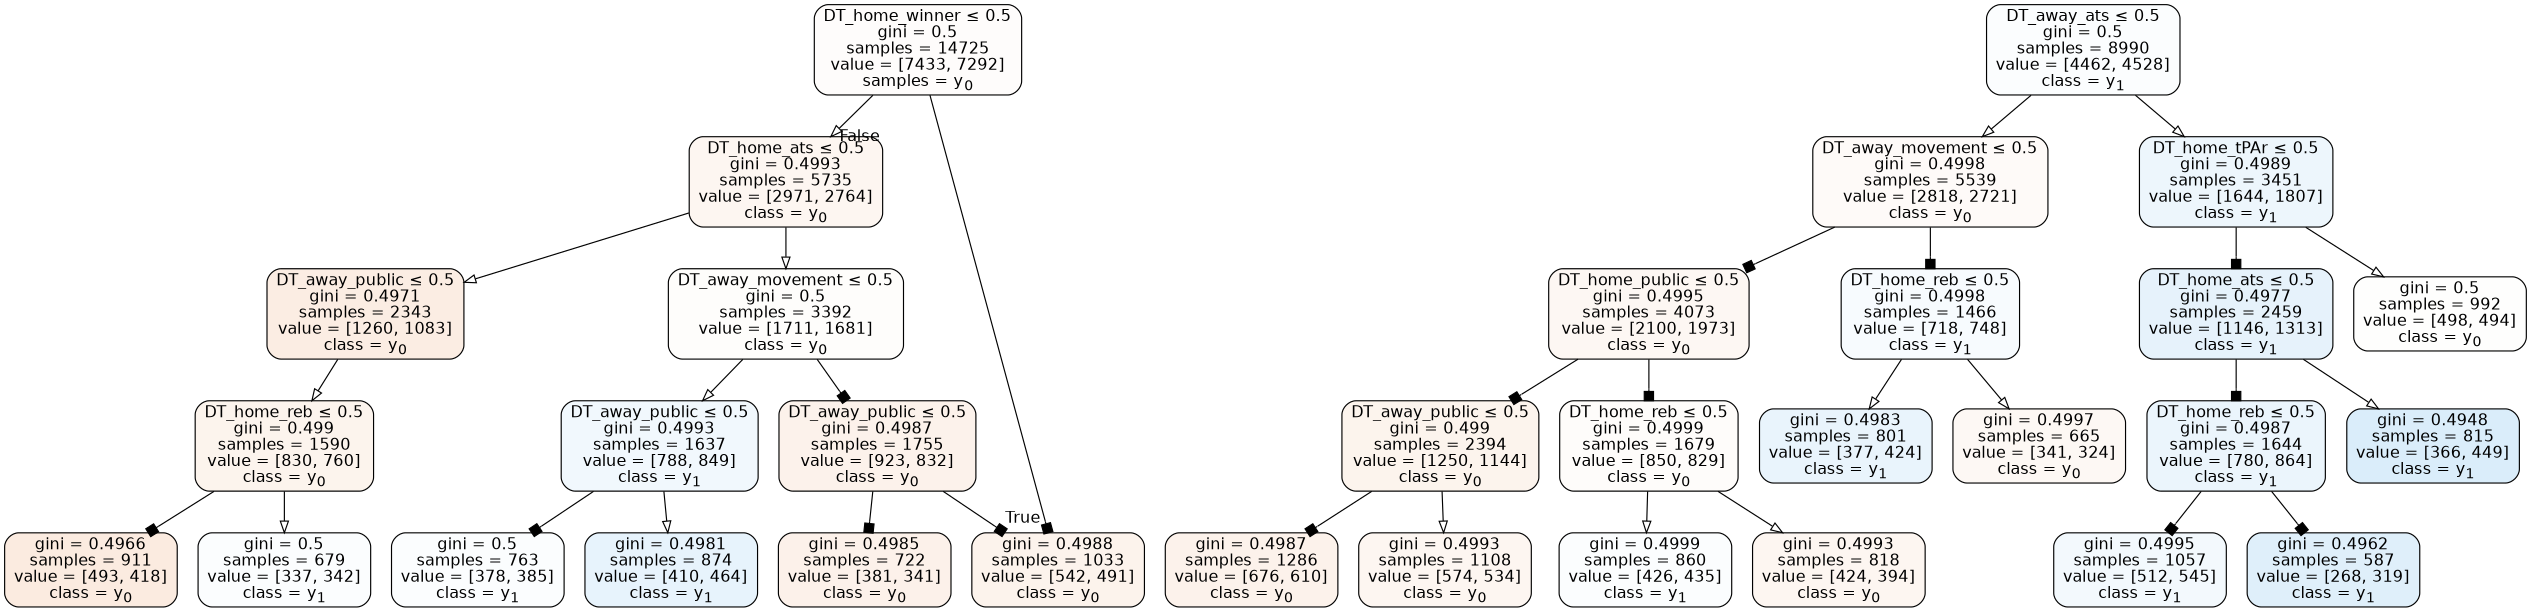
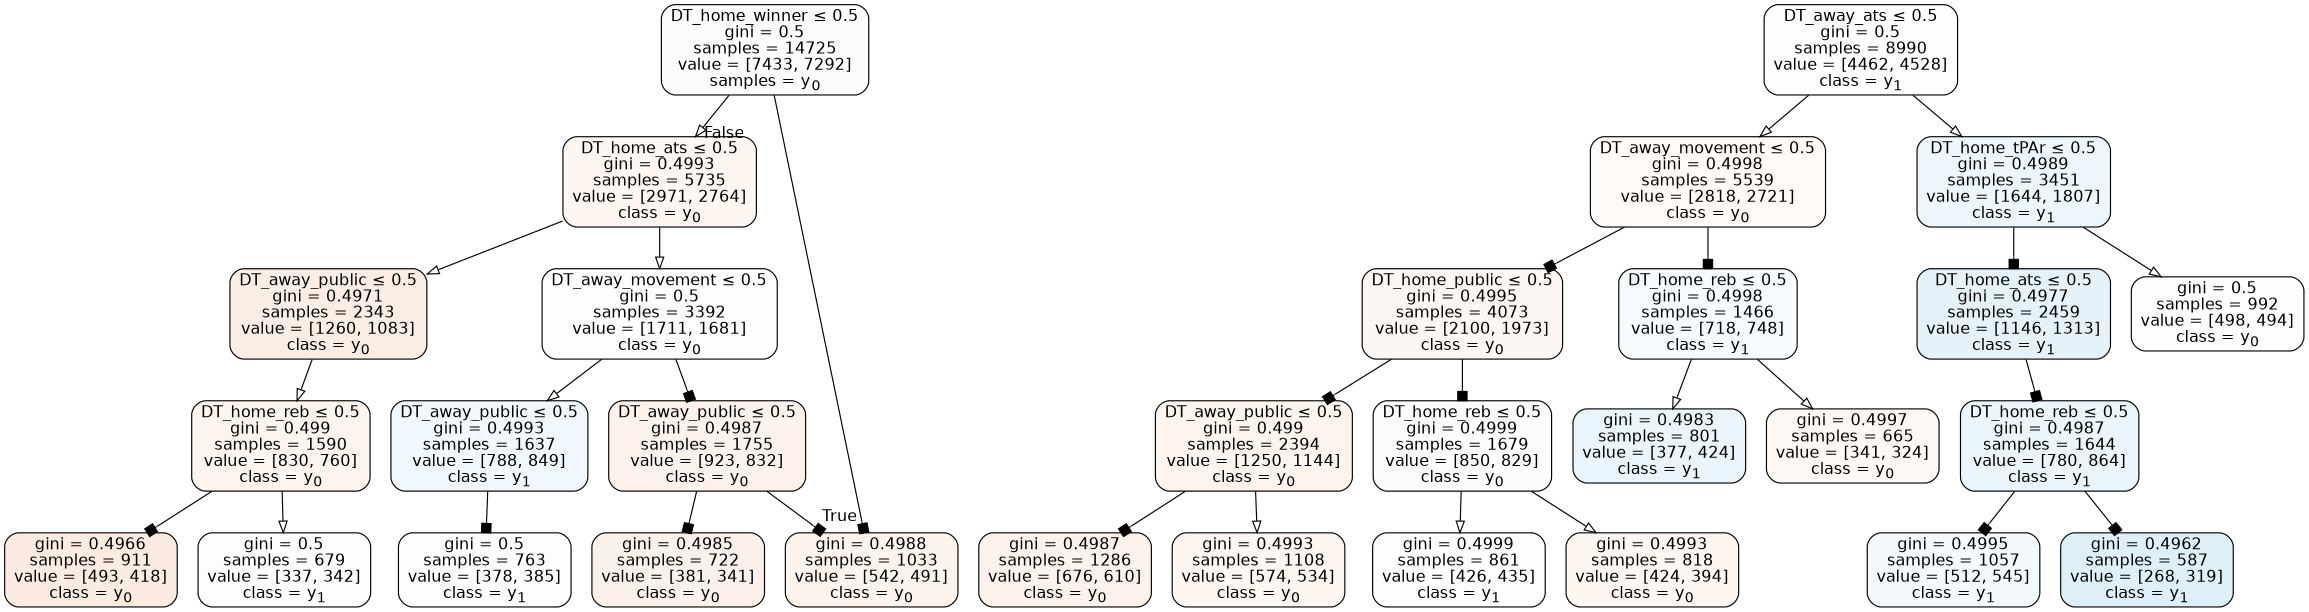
(2433, 446) -> none
(1645, 561) -> (1459, 561)
(671, 570) -> none
